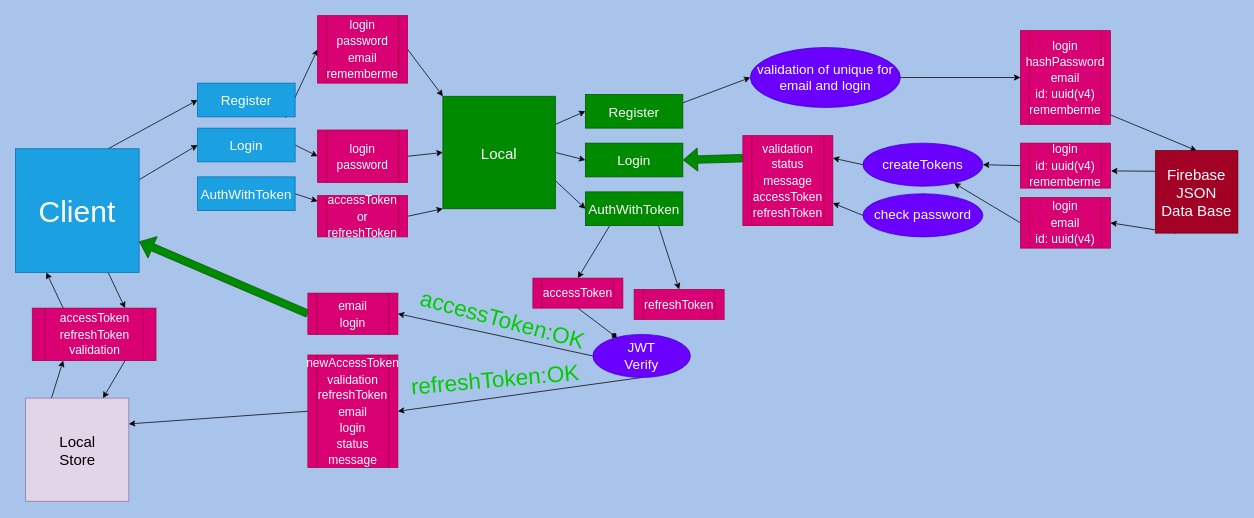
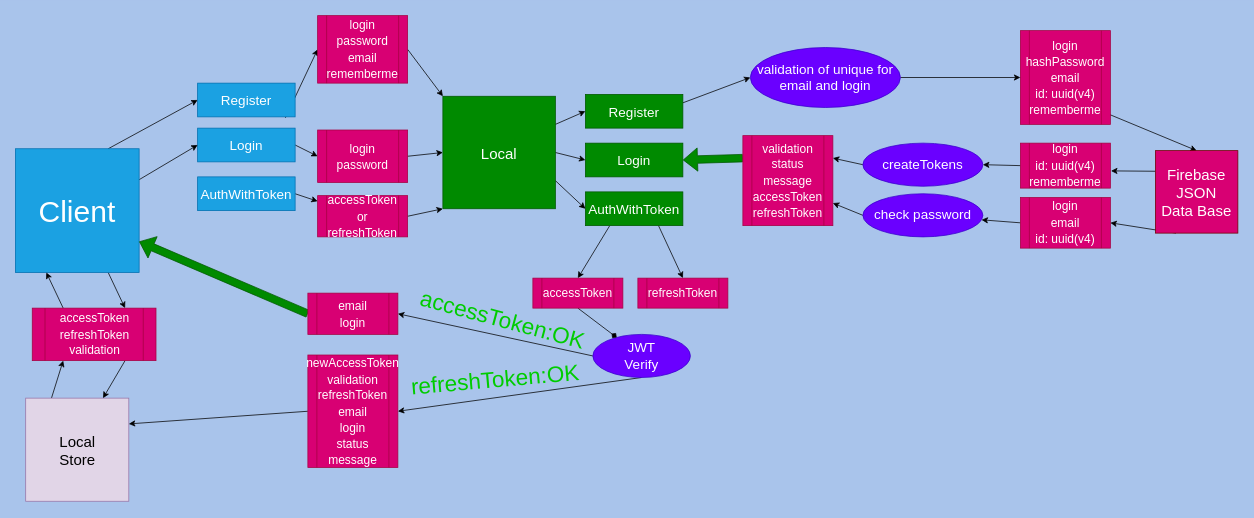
(1197, 192) -> (1197, 192)
(989, 204) -> (1003, 221)
(679, 304) -> (683, 293)
